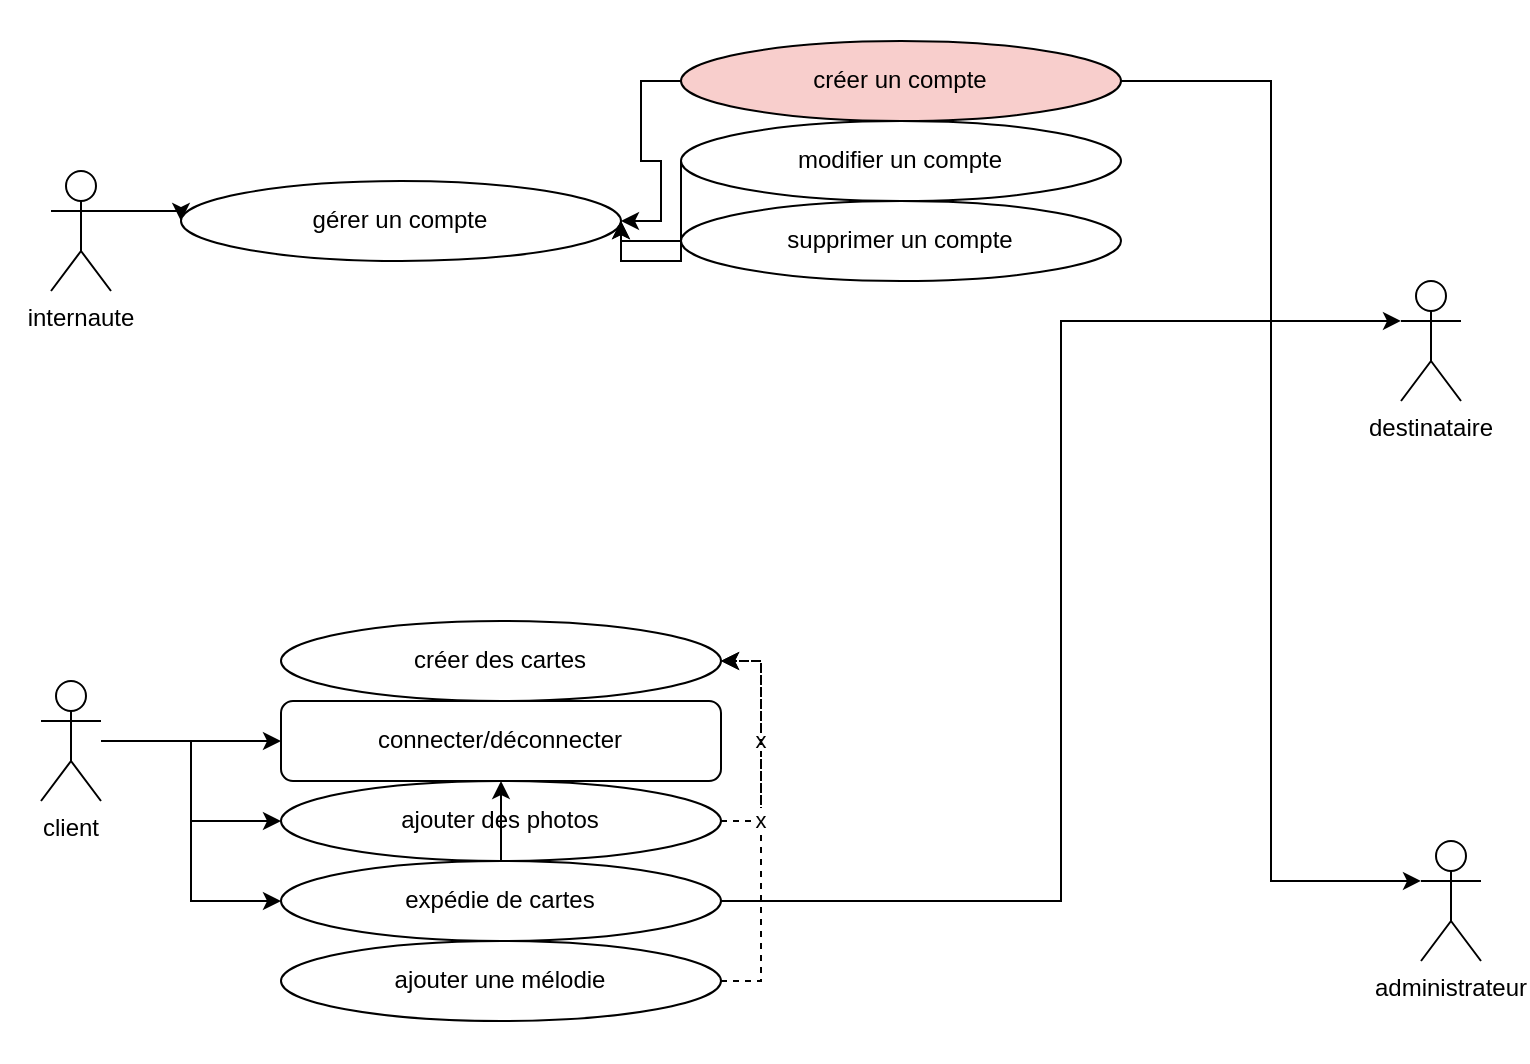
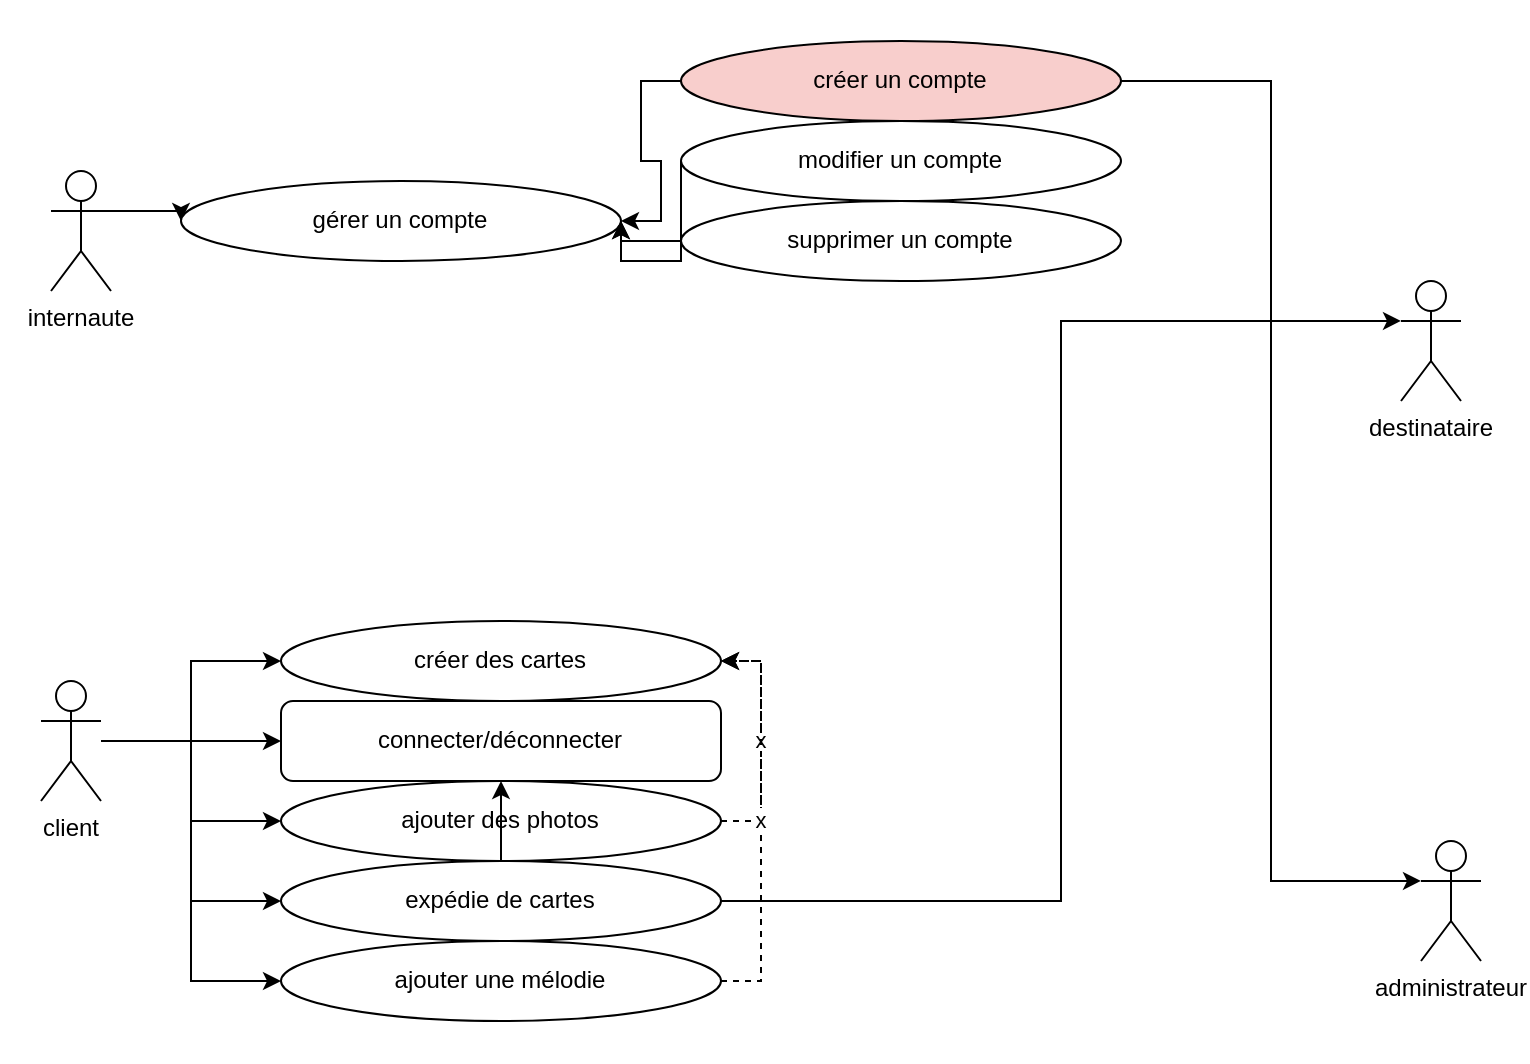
none -> (191, 661)
none -> (191, 981)
